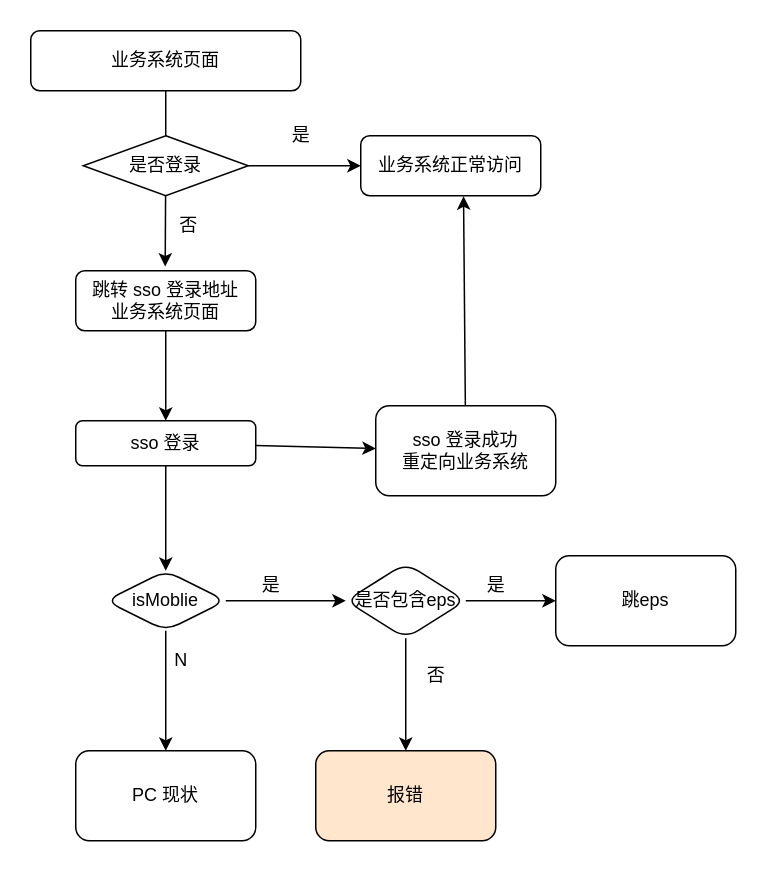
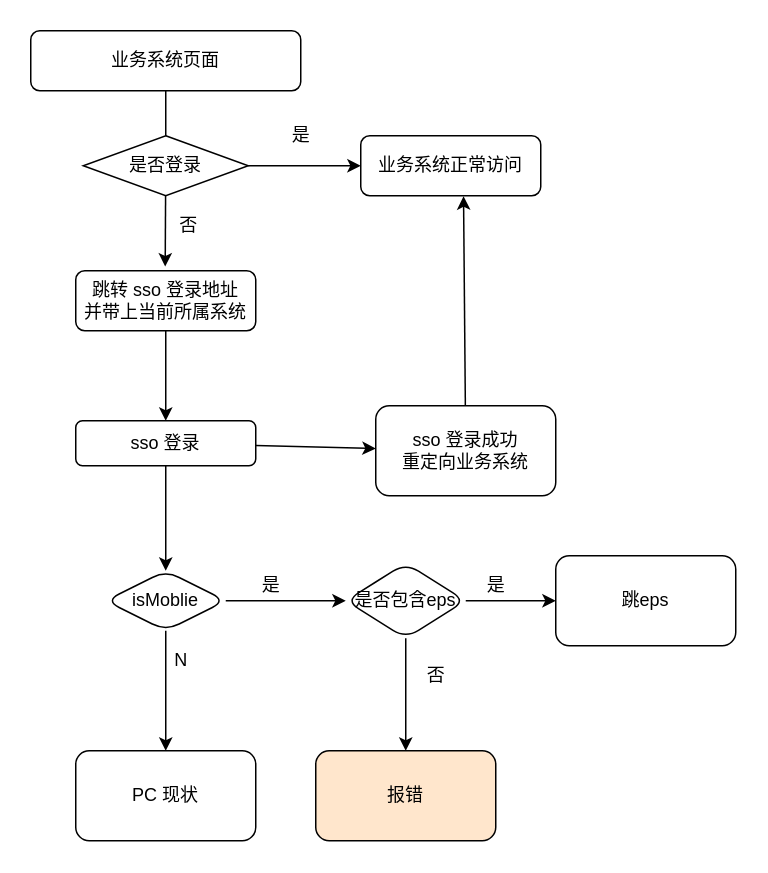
(166, 301) -> (166, 301)
